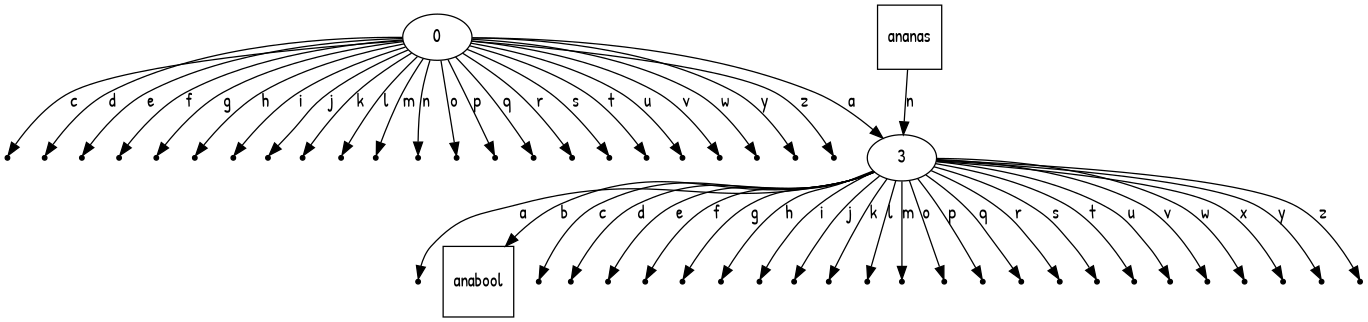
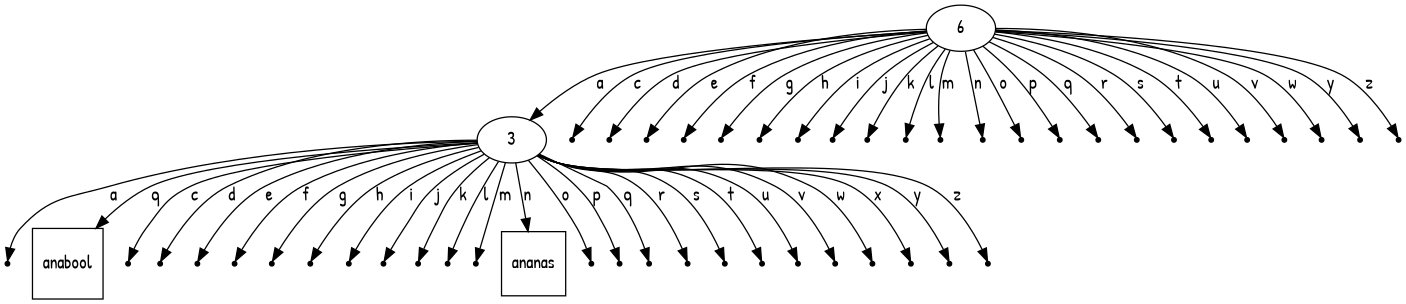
(437, 37) -> (961, 28)
(906, 96) -> (521, 191)
(565, 214) -> (156, 196)
